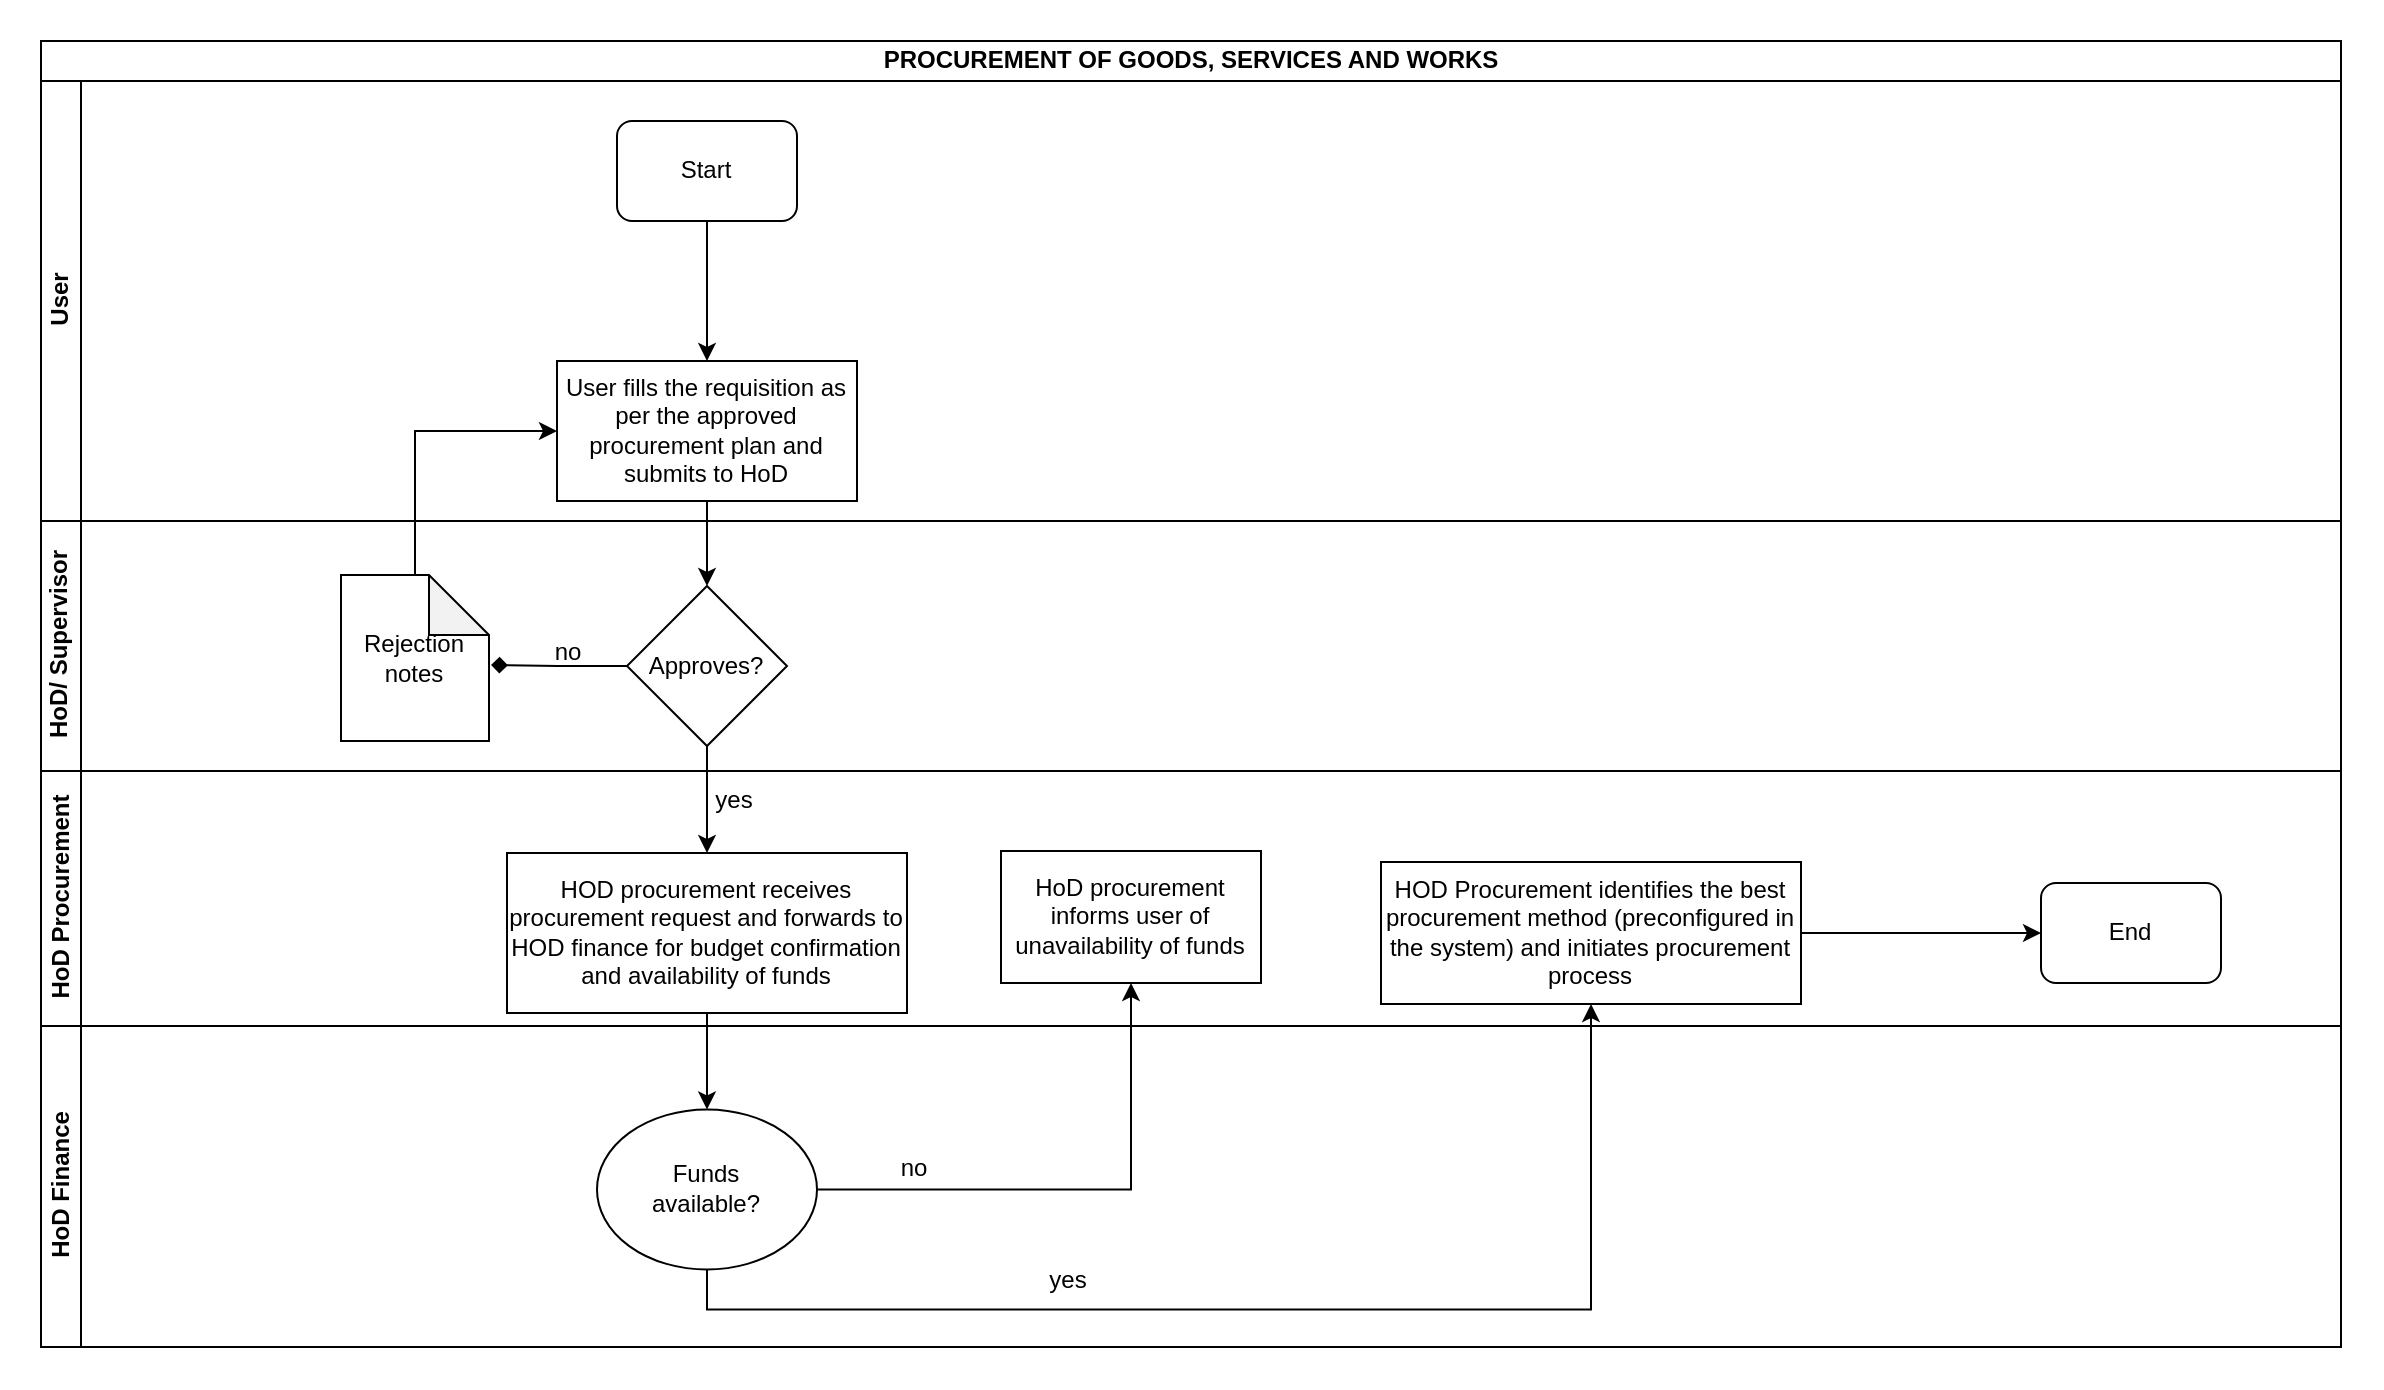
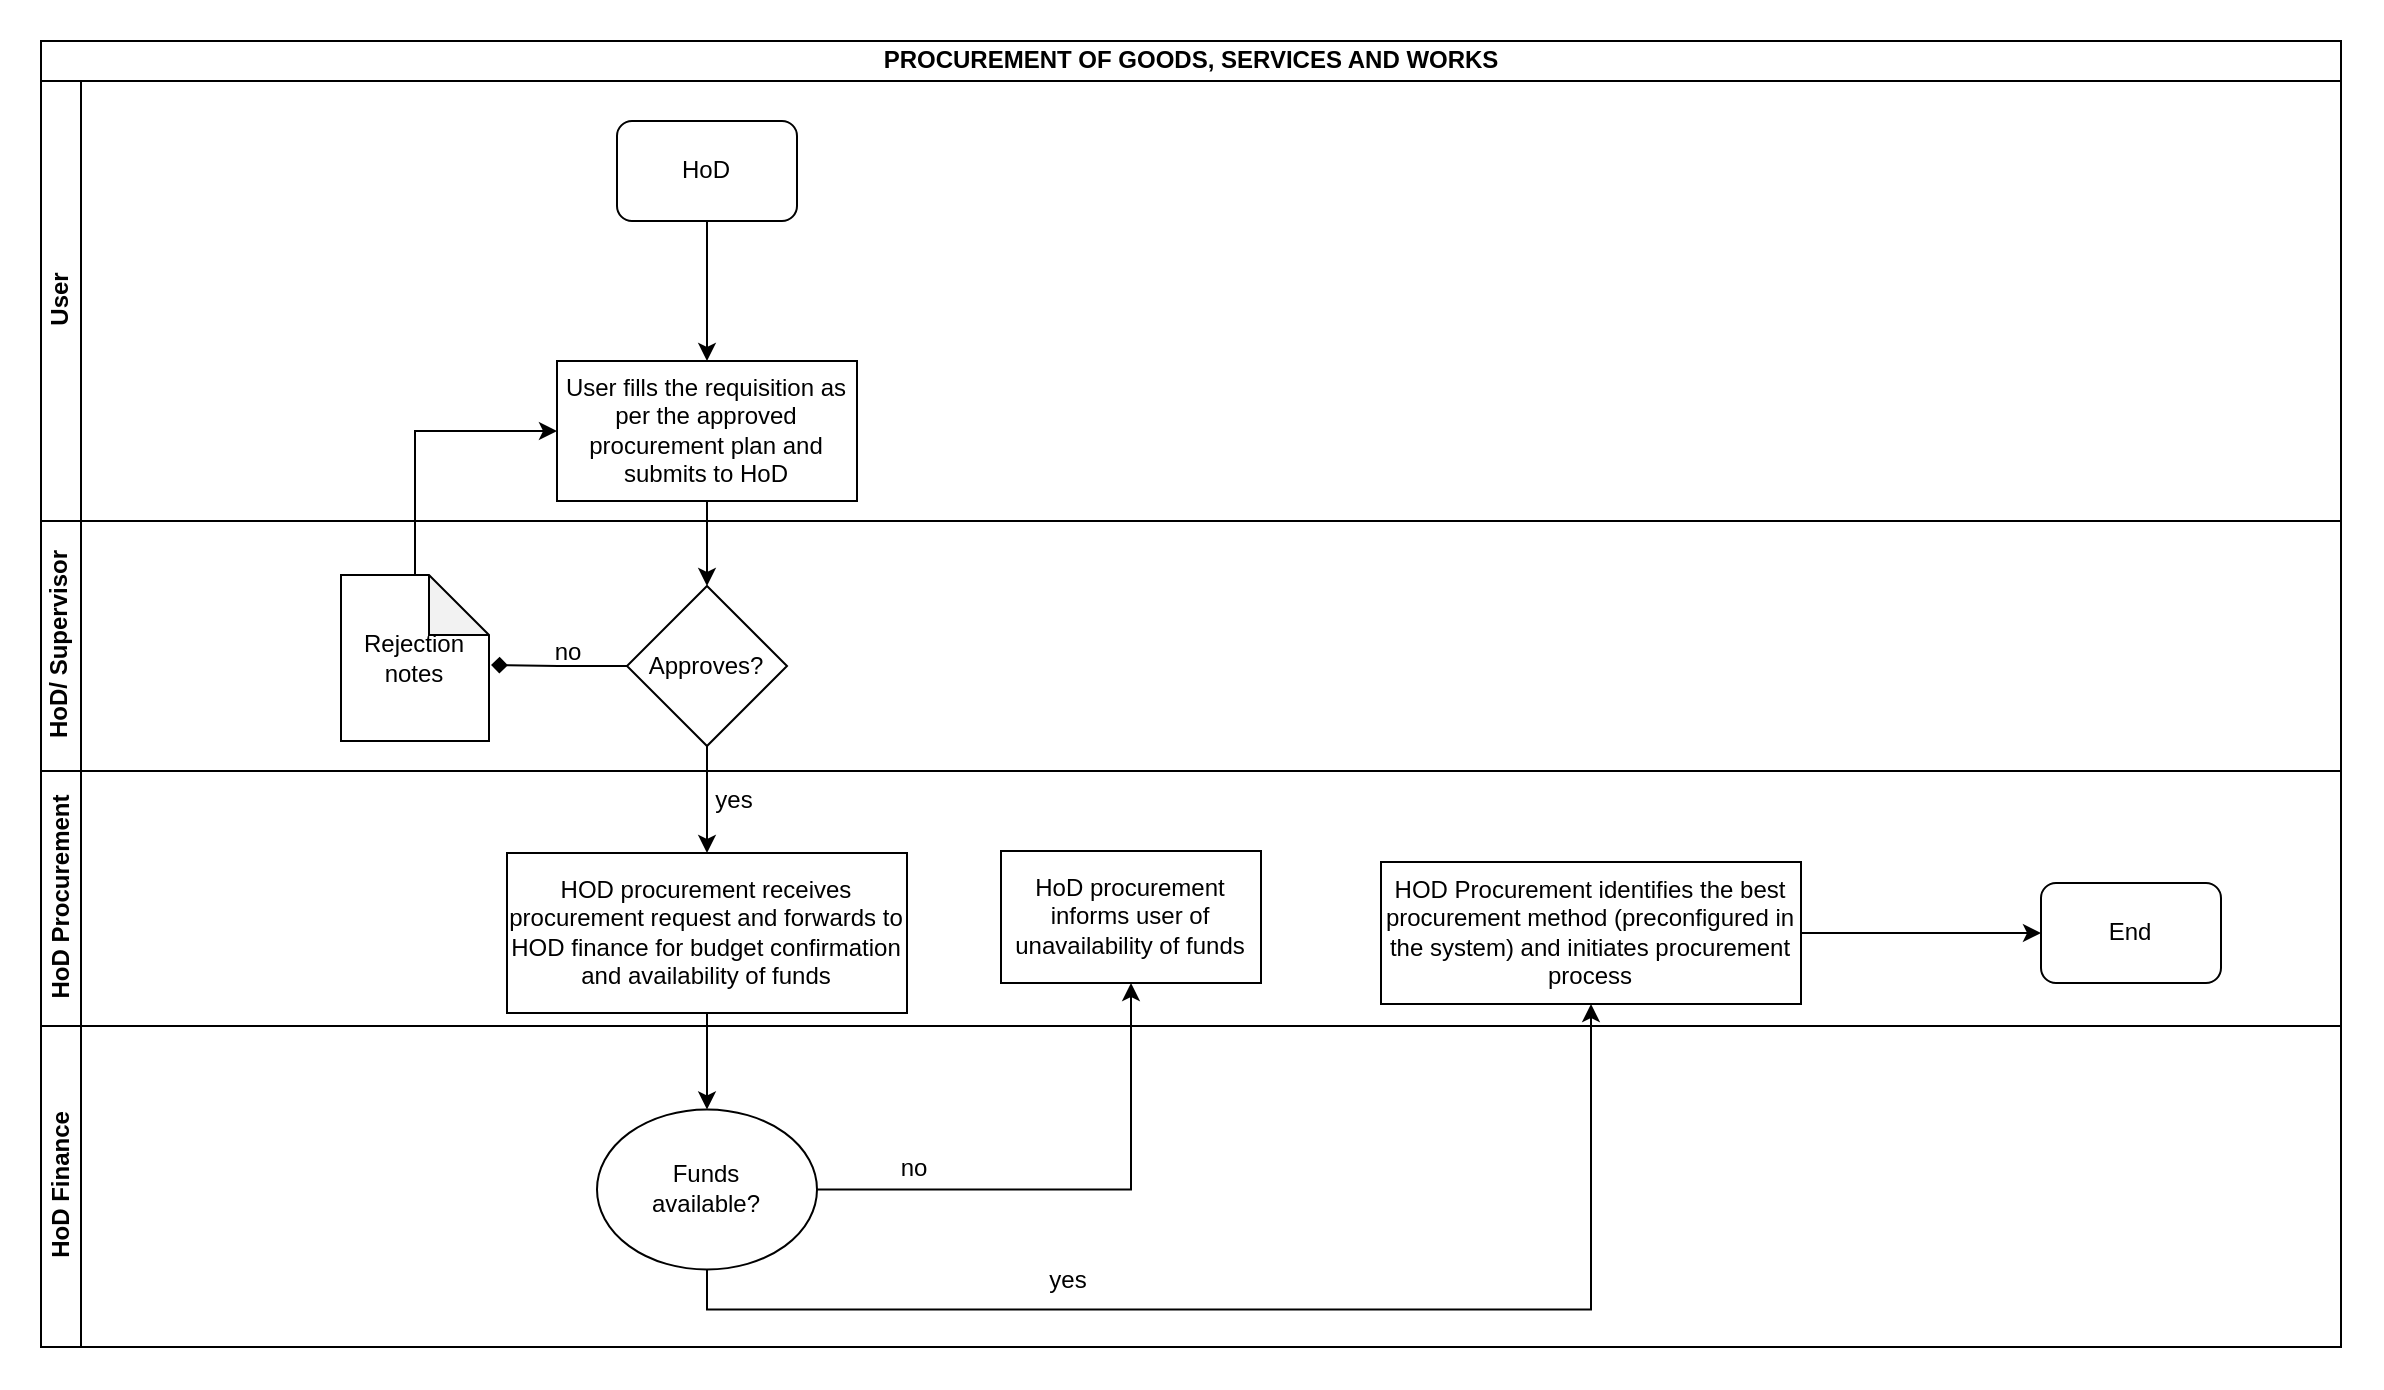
(707, 171) -> (707, 171)
